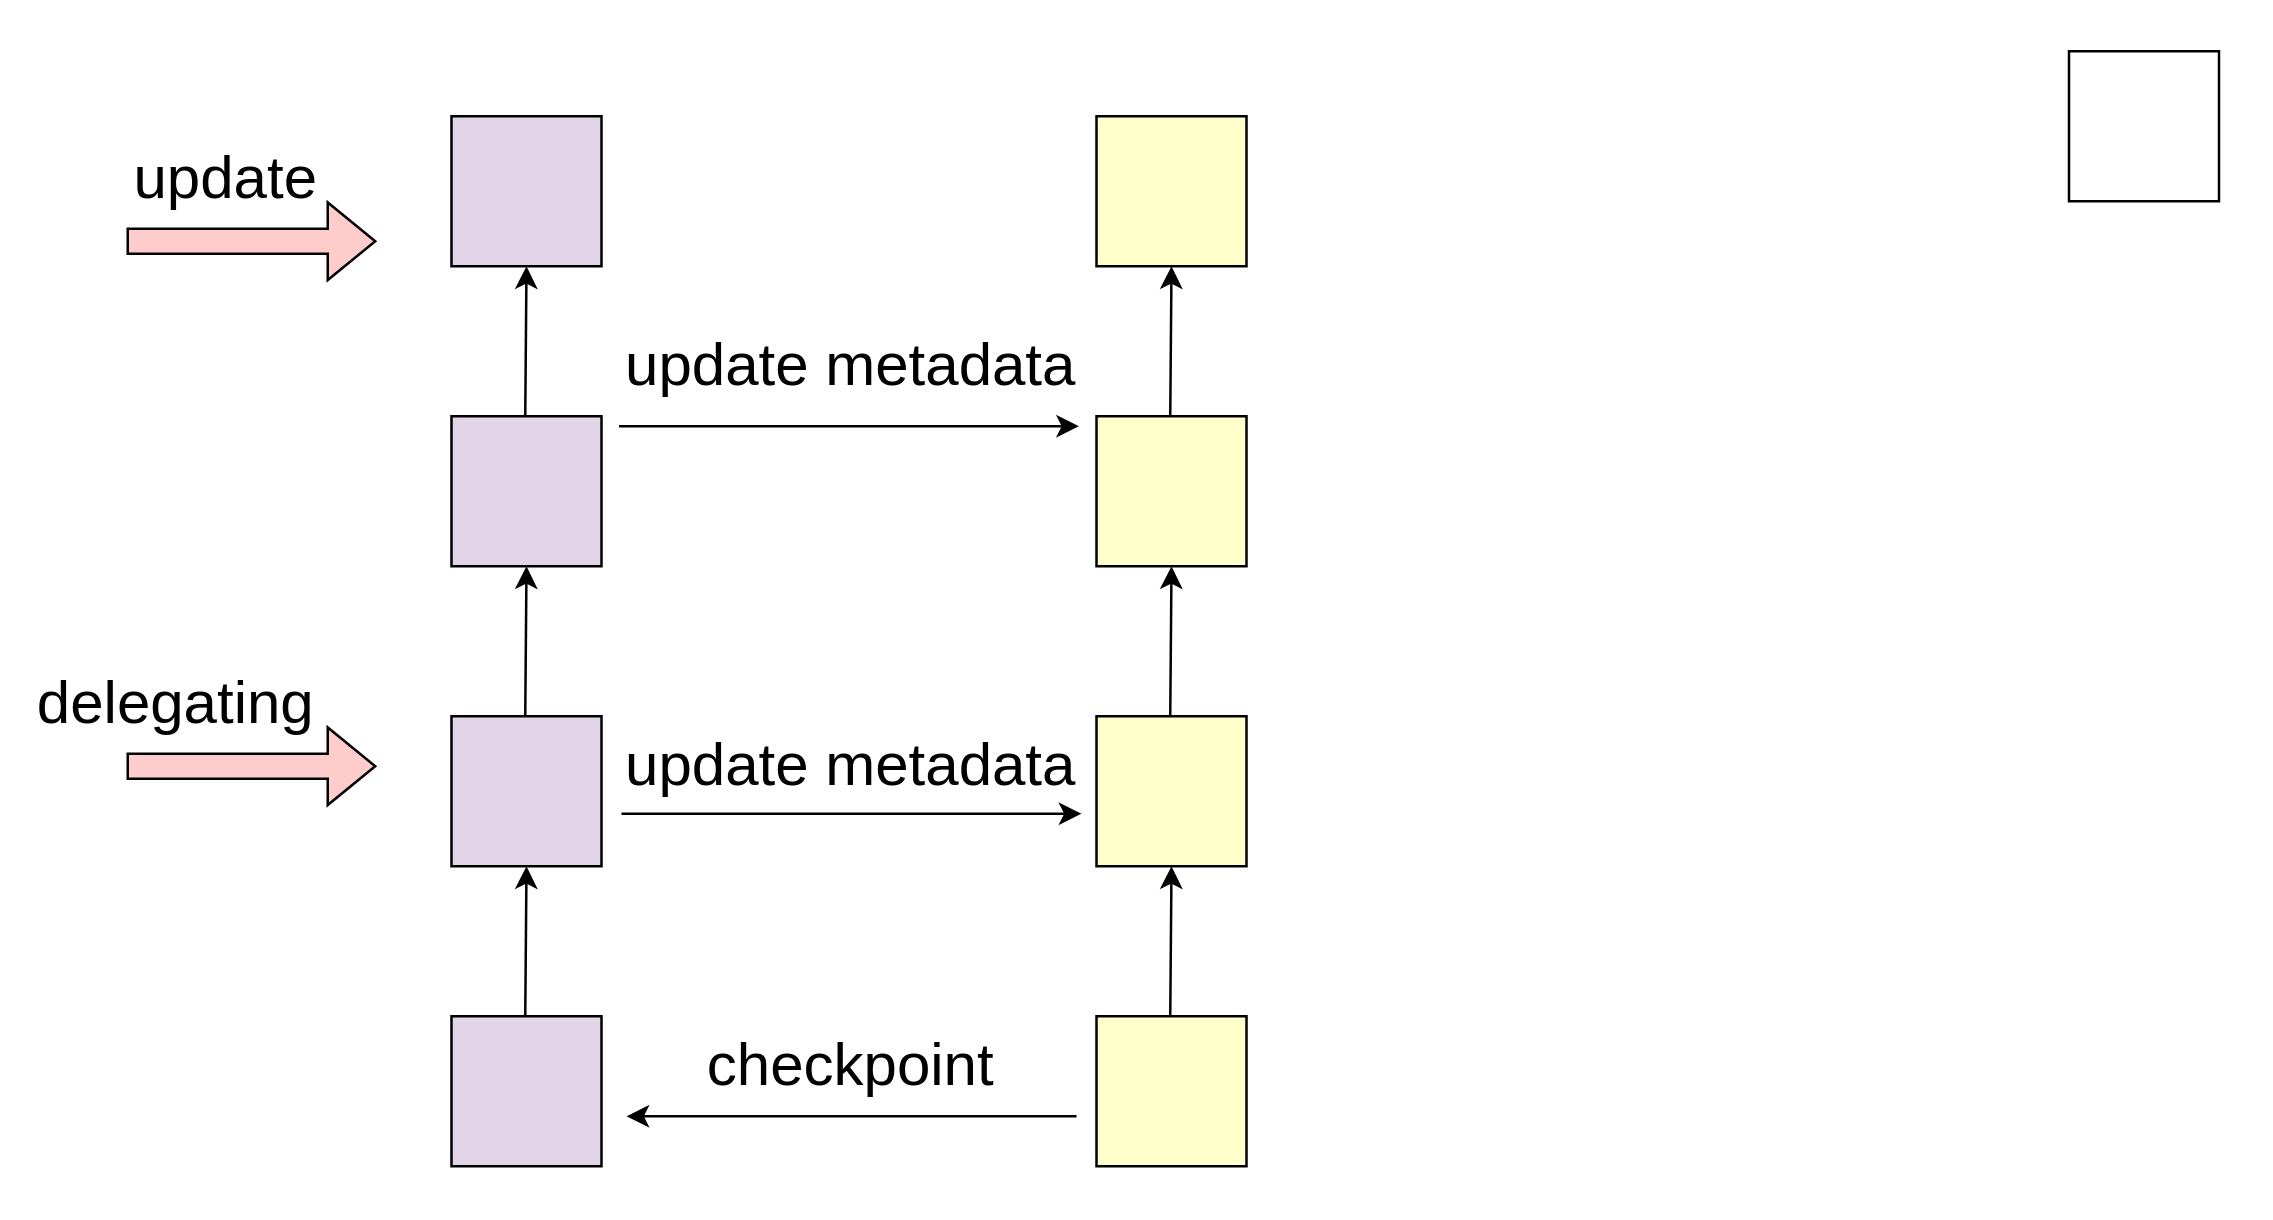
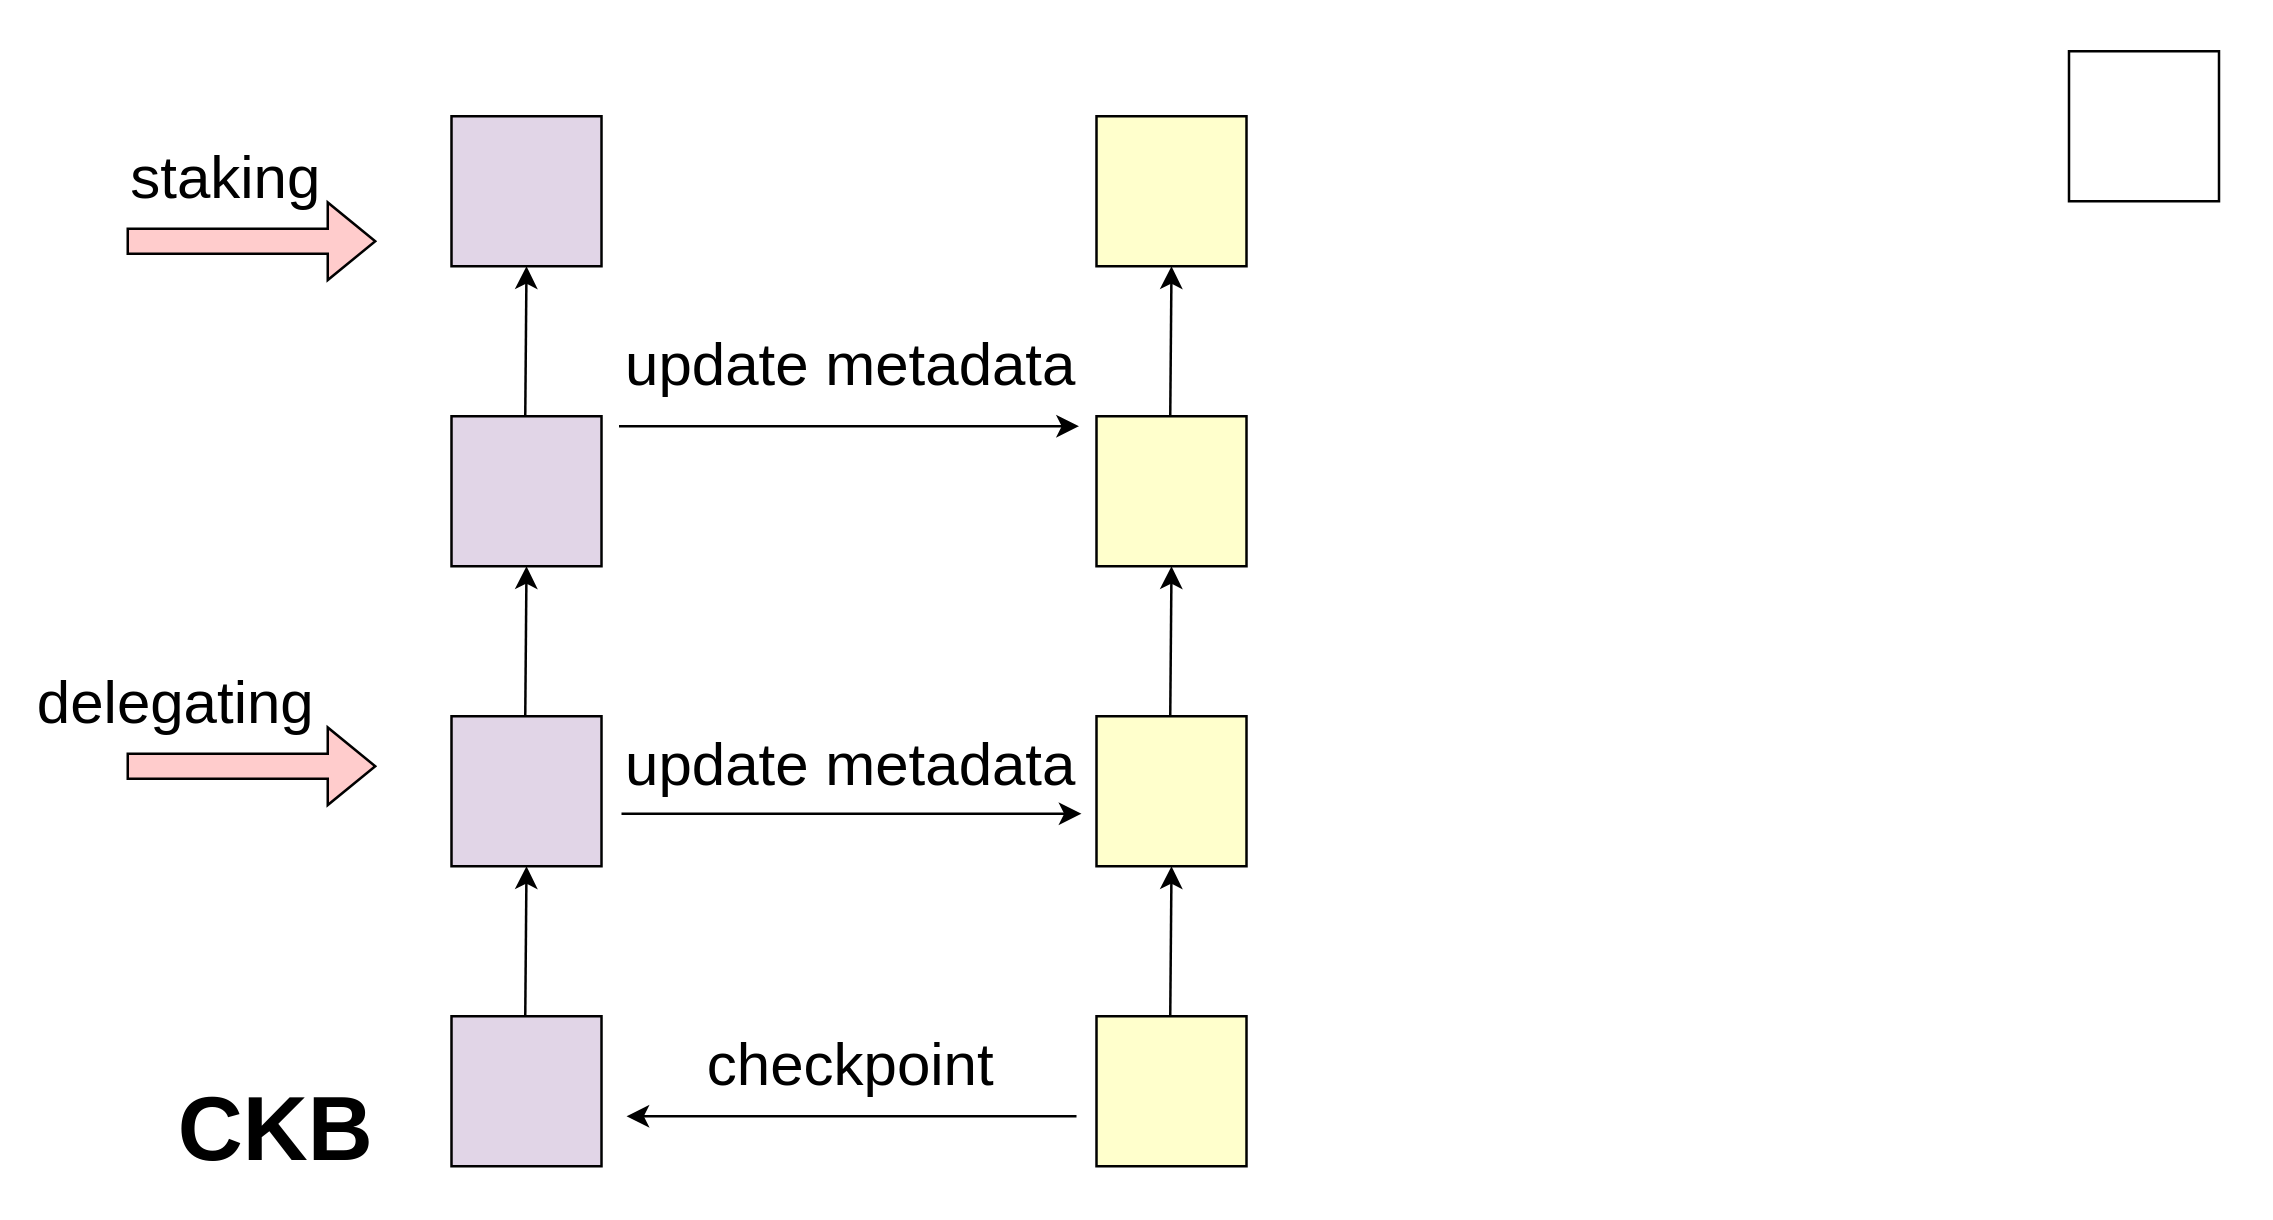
(226, 179) -> (226, 179)
none -> (276, 1129)
